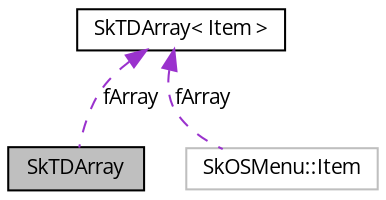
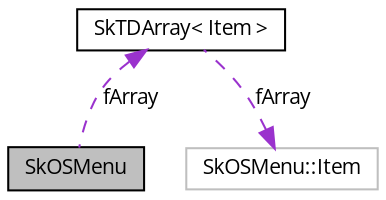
(181, 119) -> (240, 86)
(76, 169) -> (76, 169)
